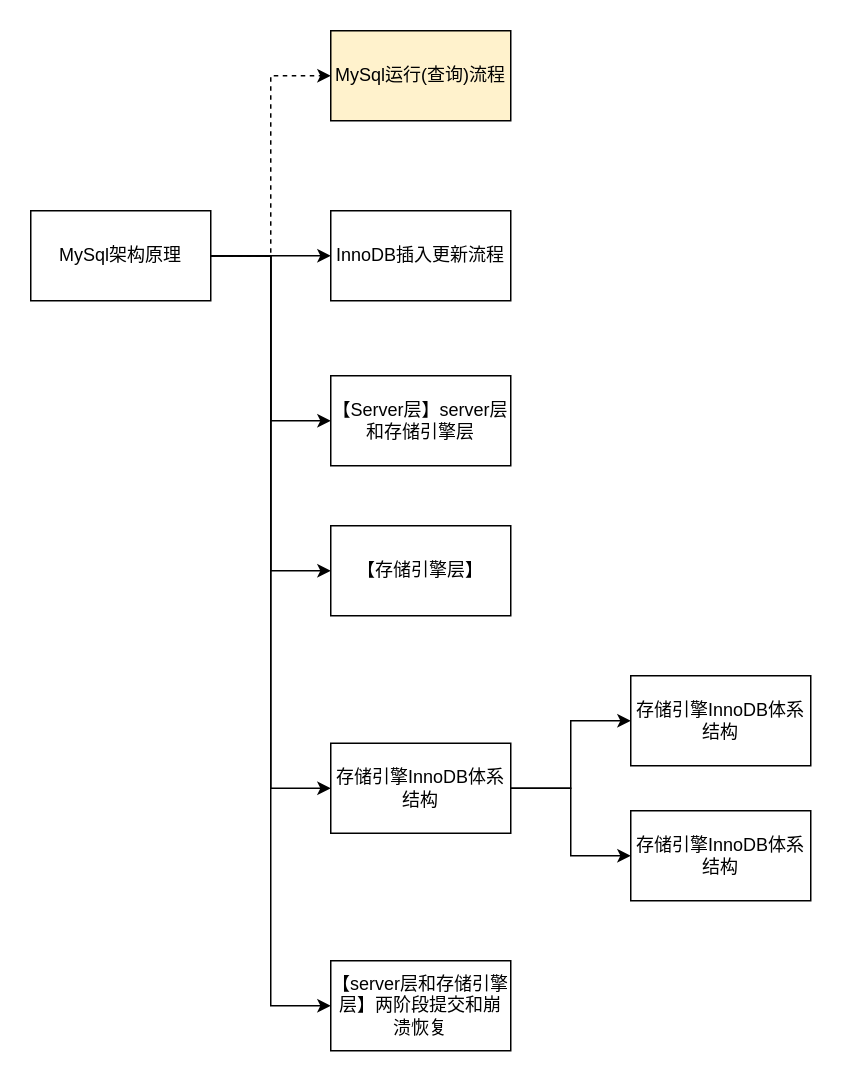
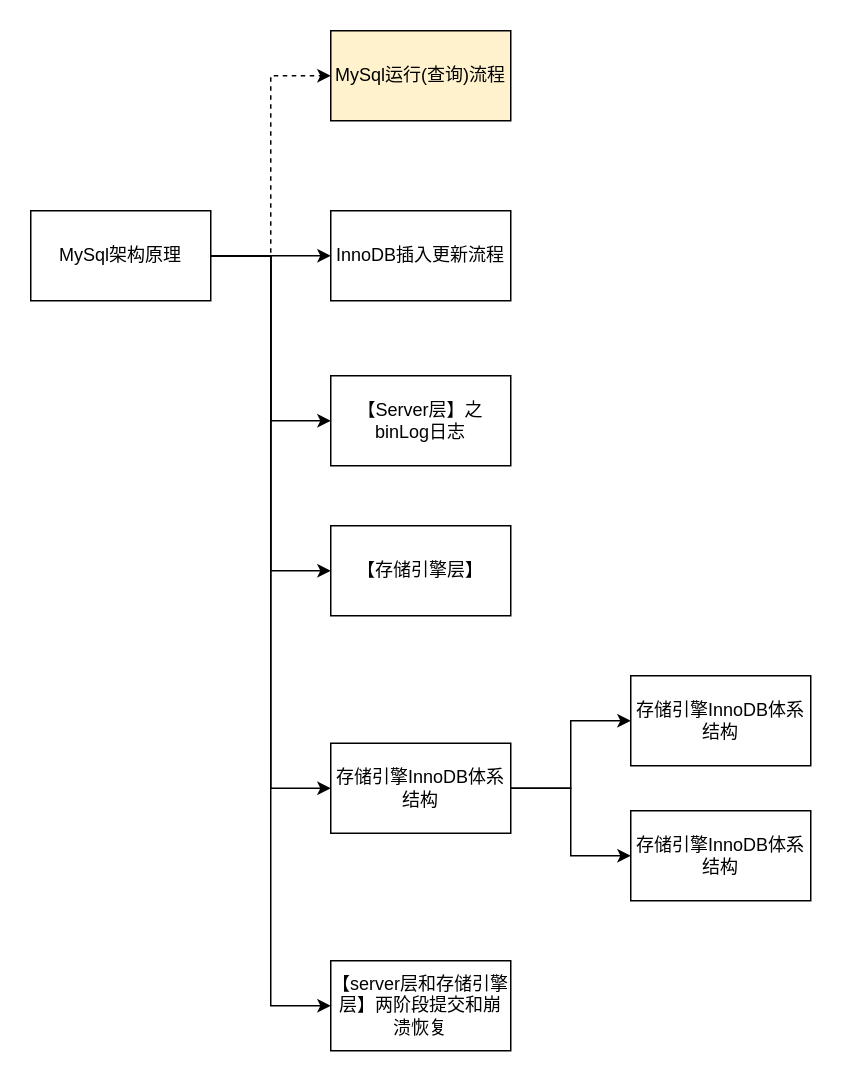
(421, 421) -> (421, 421)
